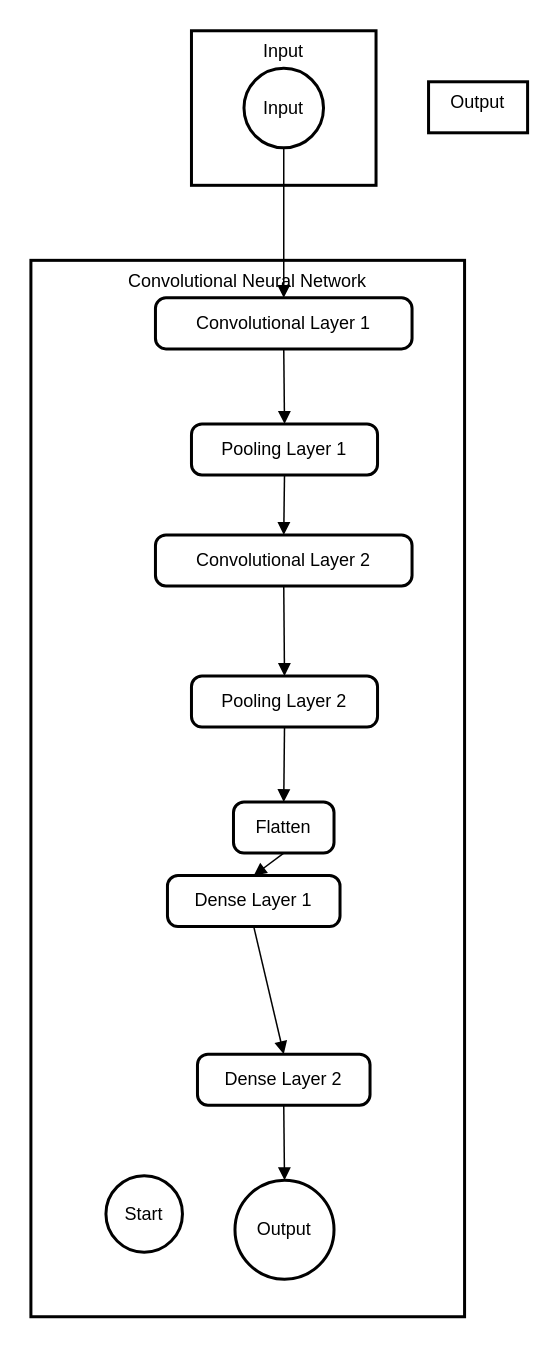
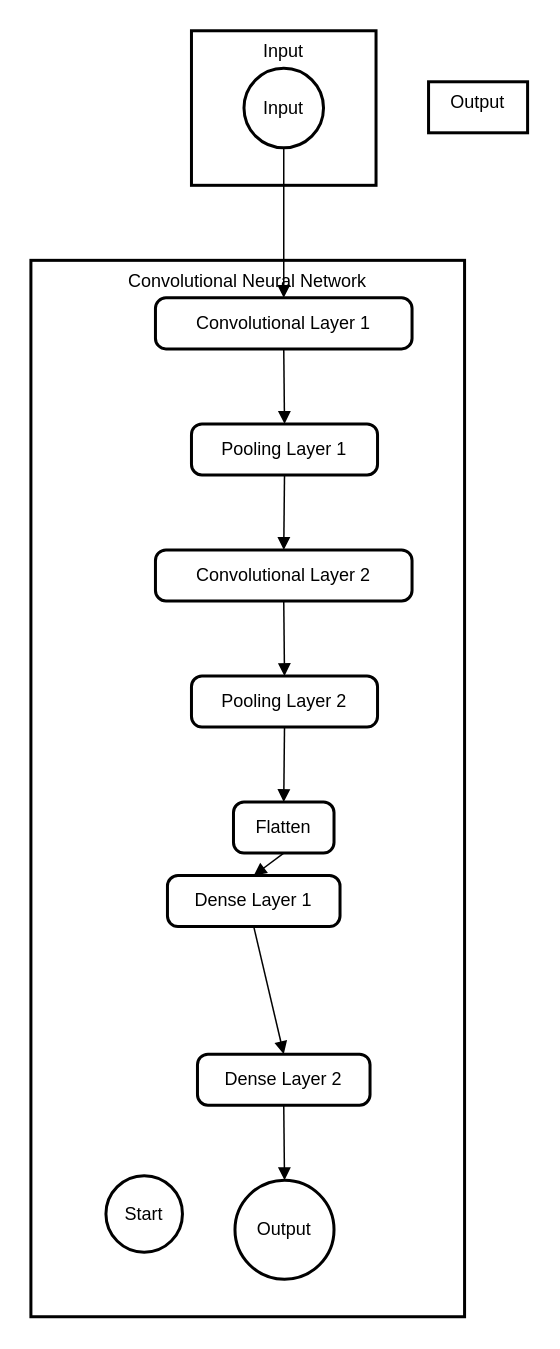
(284, 560) -> (284, 575)
